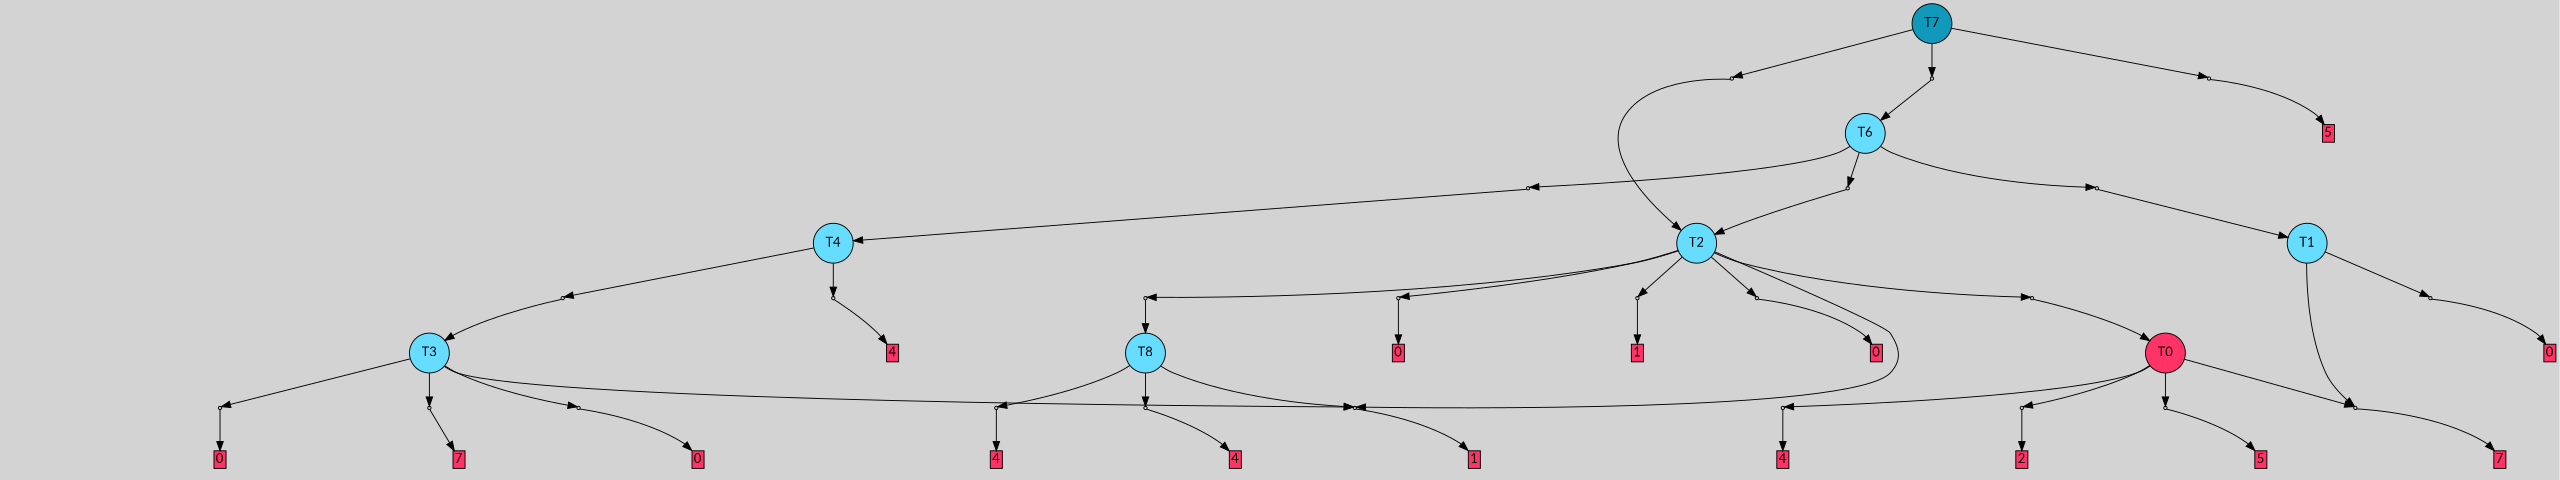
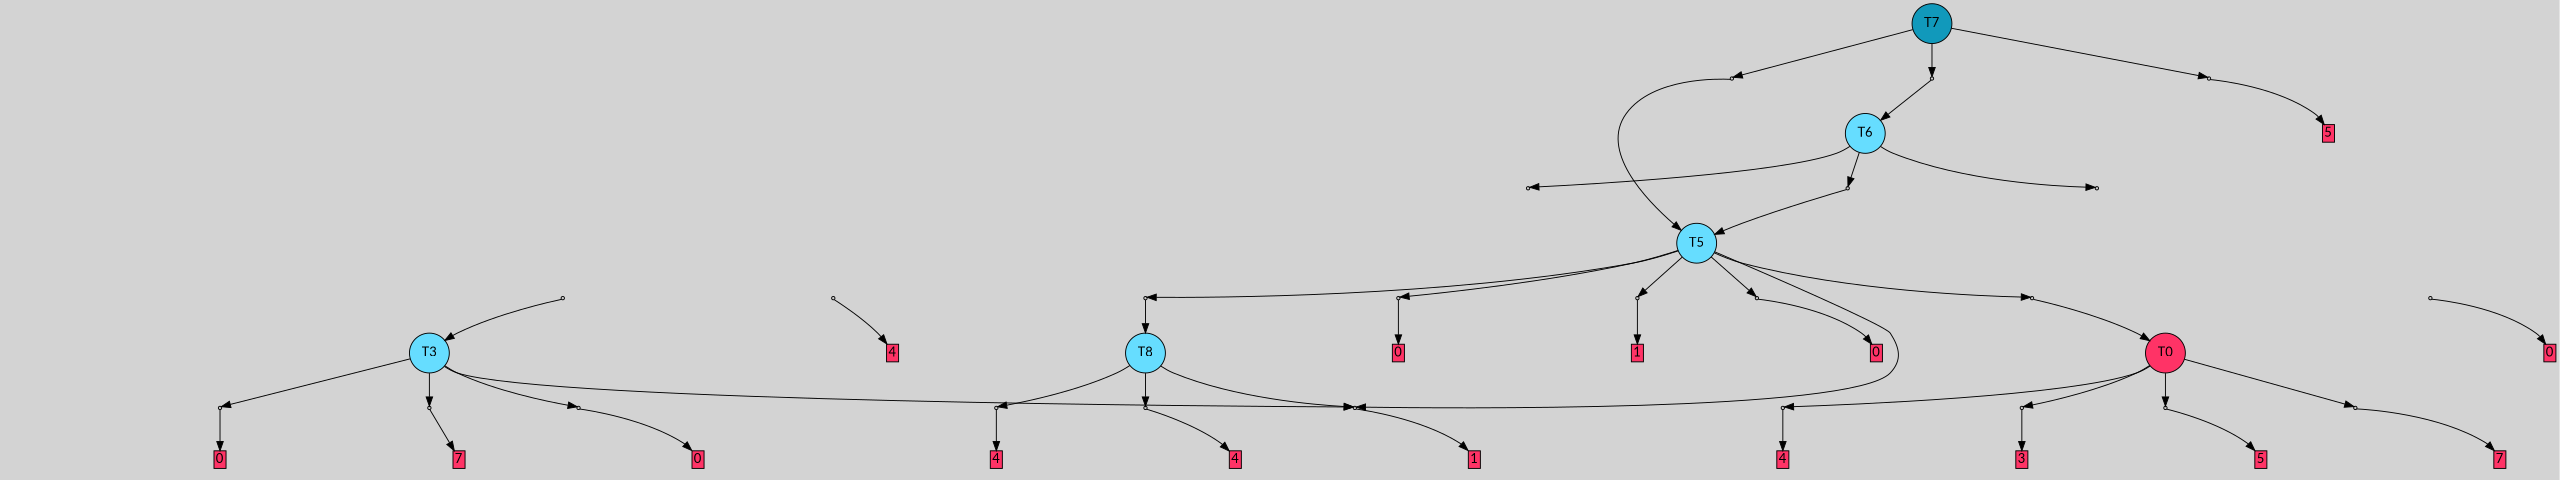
(833, 243) -> none
(1697, 243) -> (1697, 243)
(2307, 243) -> none
(2022, 460) -> (2022, 460)
